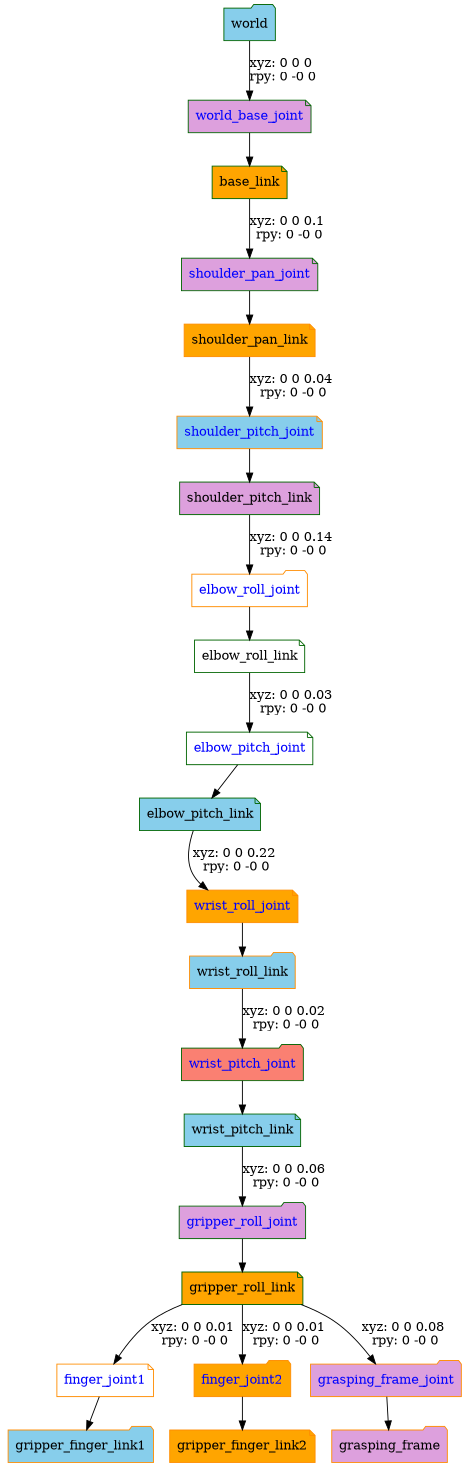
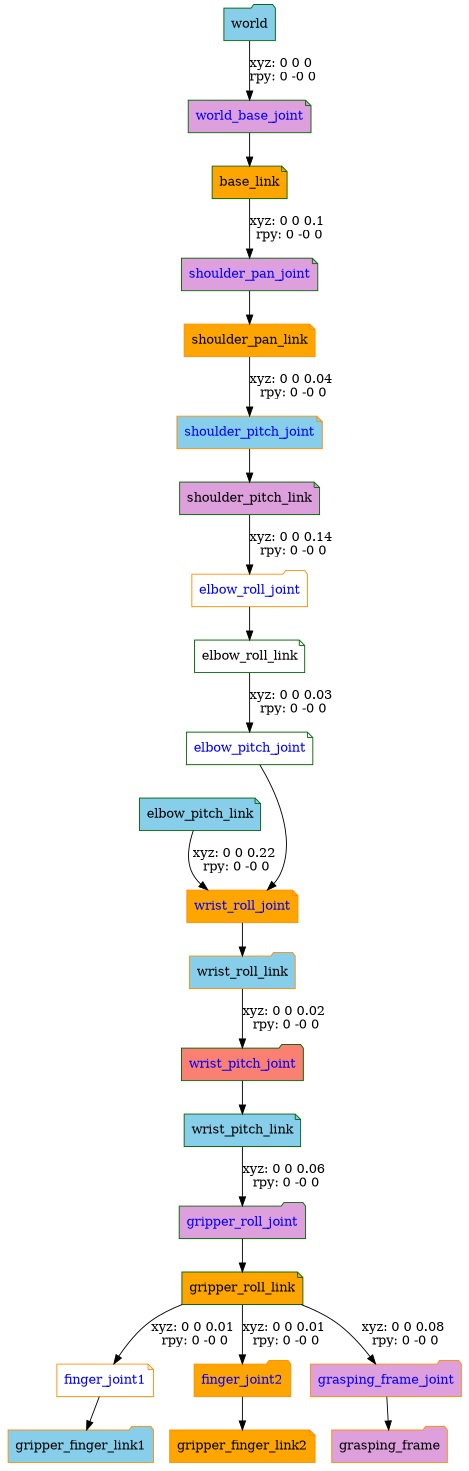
(228, 778) -> (284, 823)
